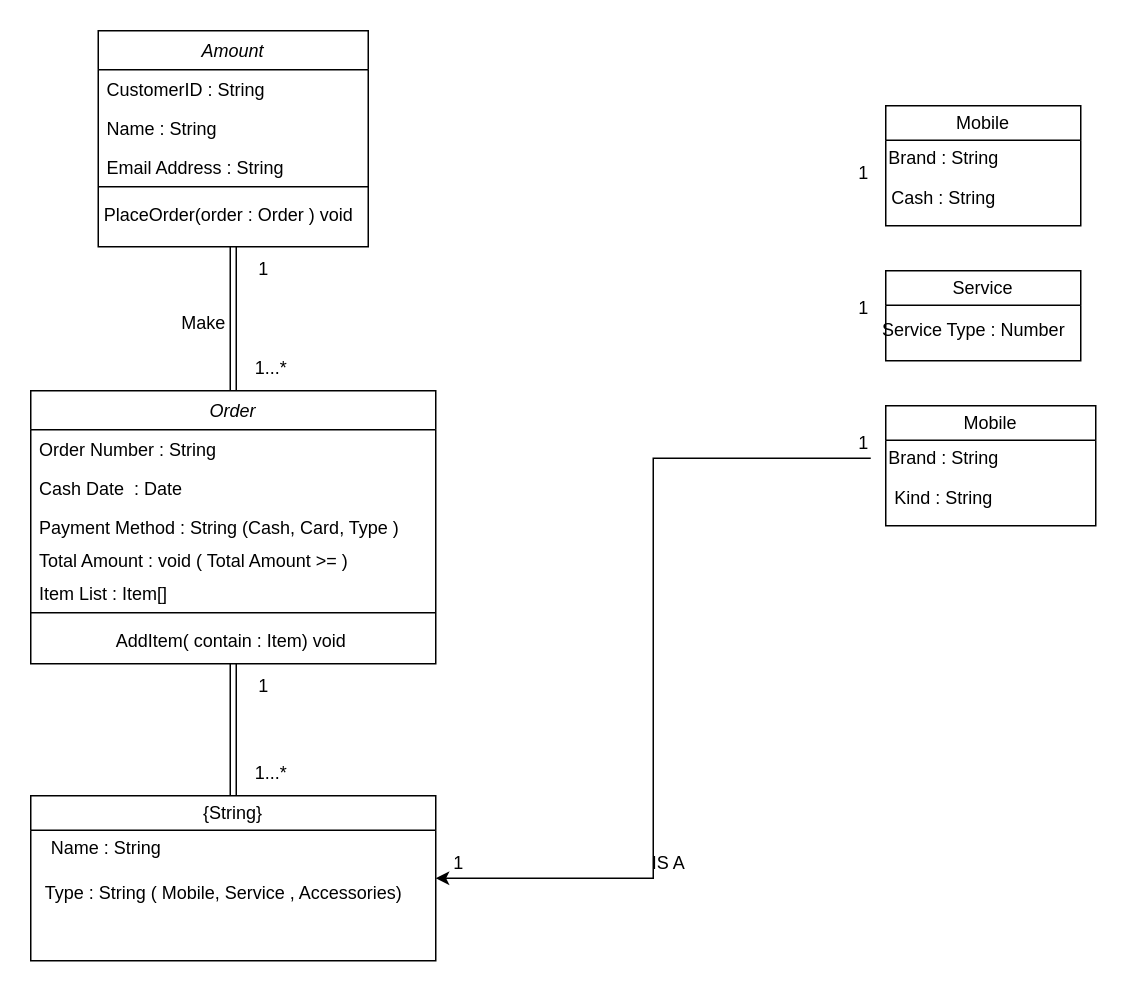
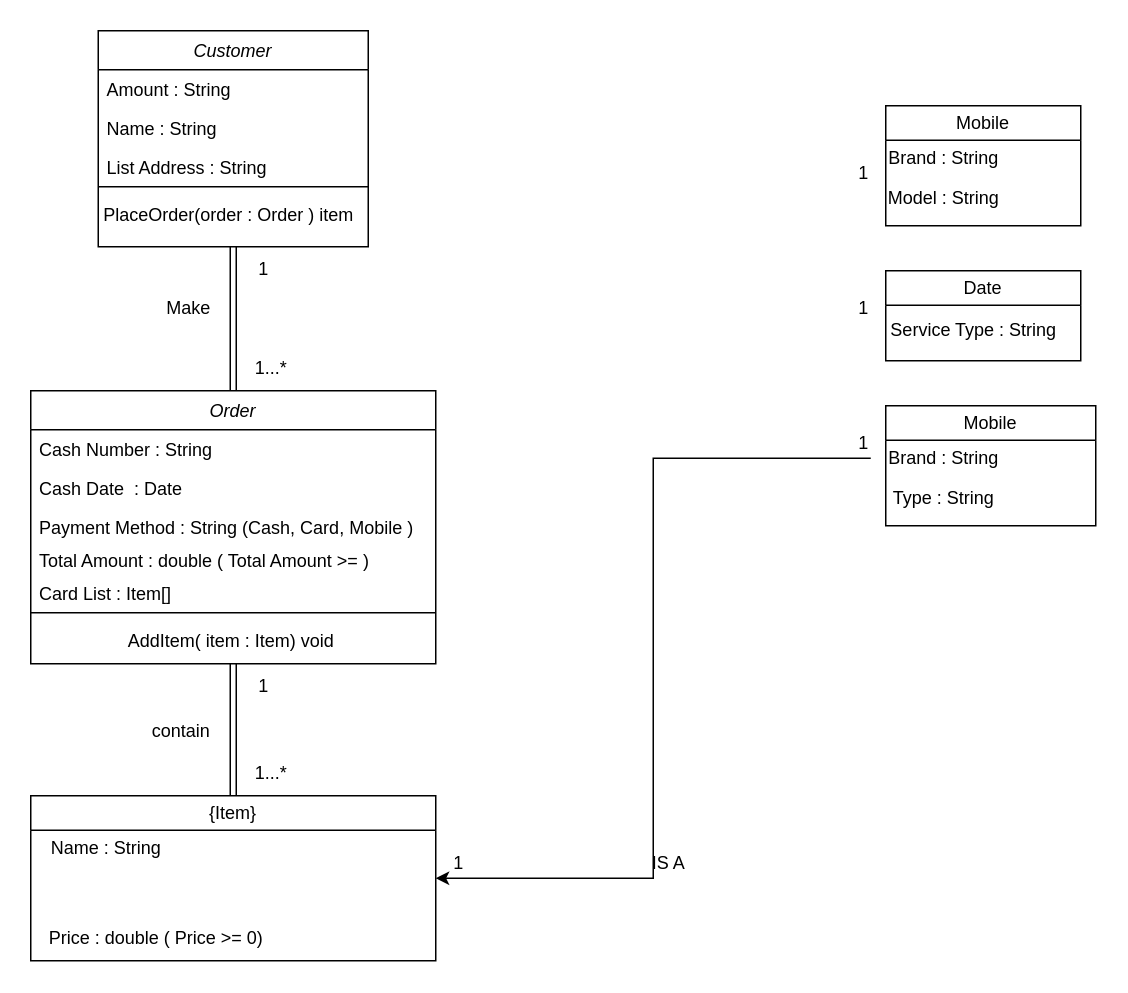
(233, 51) -> (233, 51)
(193, 90) -> (173, 90)
(201, 168) -> (198, 168)
(947, 199) -> (947, 199)
(234, 215) -> (234, 215)
(983, 289) -> (983, 289)
(203, 323) -> (188, 308)
(977, 331) -> (977, 331)
(133, 450) -> (128, 450)
(947, 499) -> (947, 499)
(230, 528) -> (235, 528)
(207, 561) -> (218, 561)
(118, 594) -> (118, 594)
(234, 641) -> (234, 641)
none -> (181, 731)
(233, 814) -> (233, 814)
(226, 893) -> none
none -> (158, 938)
